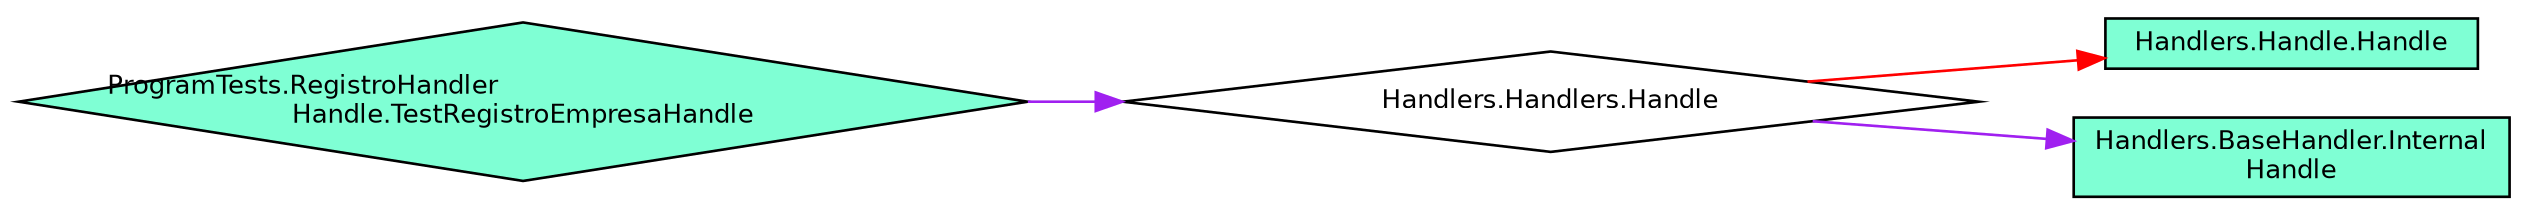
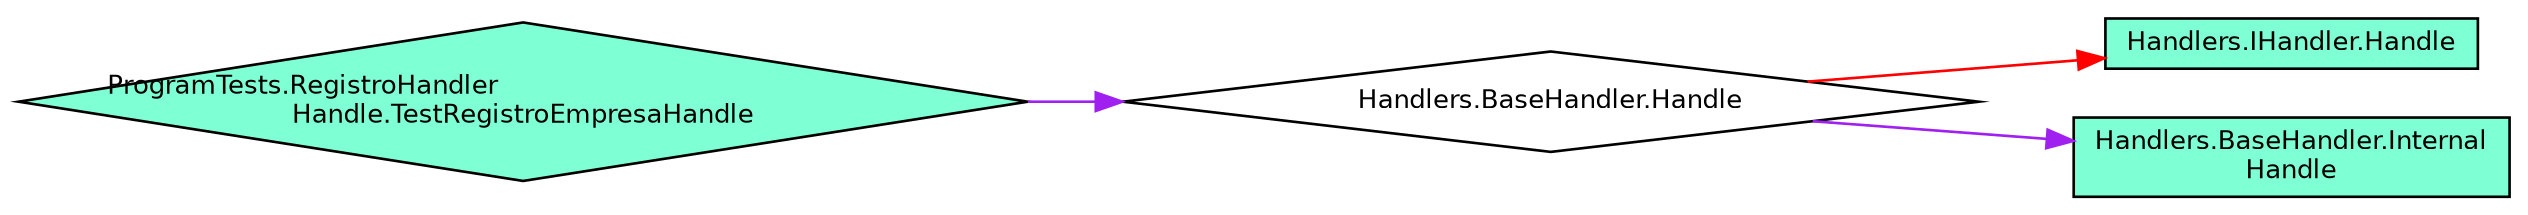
(2292, 44) -> (2292, 44)
(1551, 102) -> (1551, 102)
